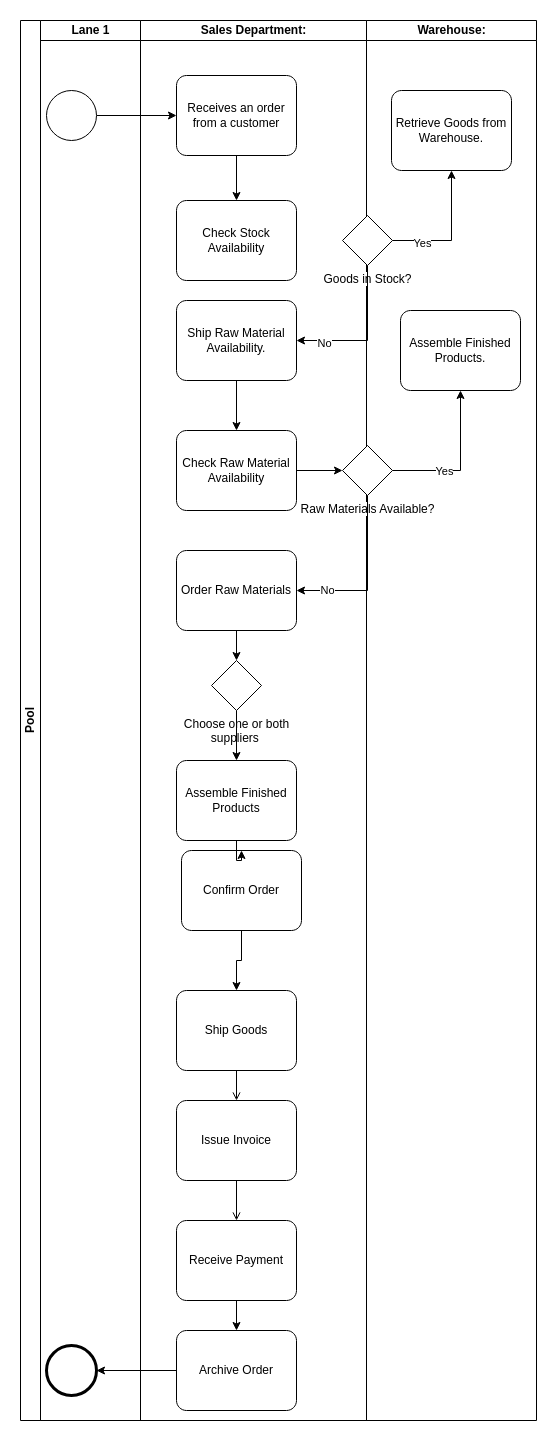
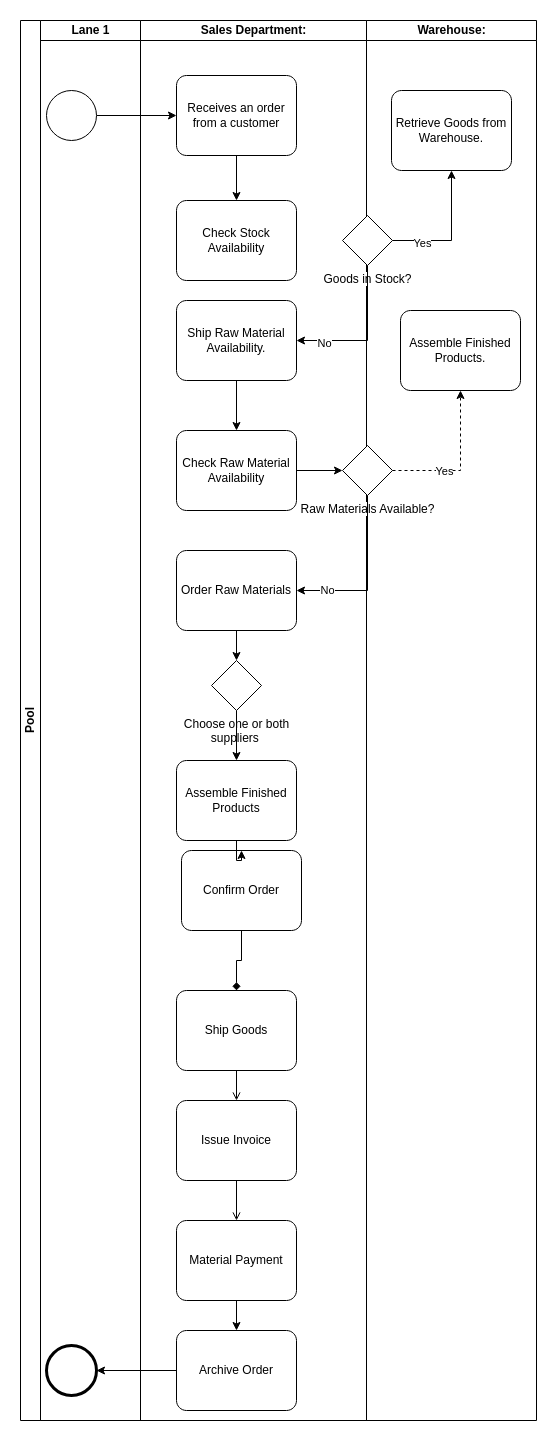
(461, 438) -> (461, 438)
(237, 982) -> (237, 982)
(237, 1261) -> (237, 1261)
